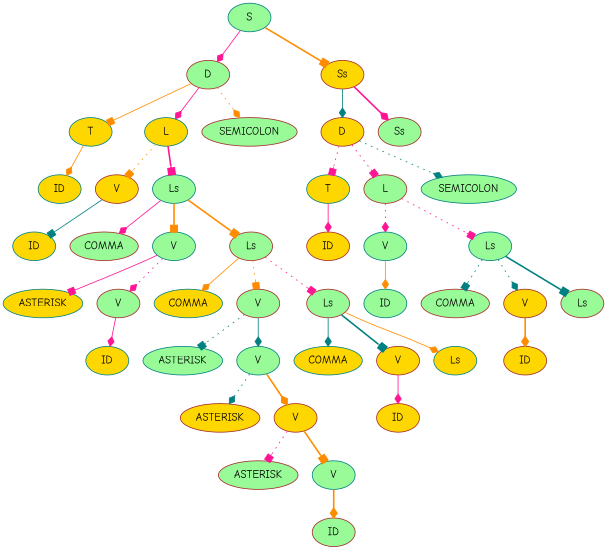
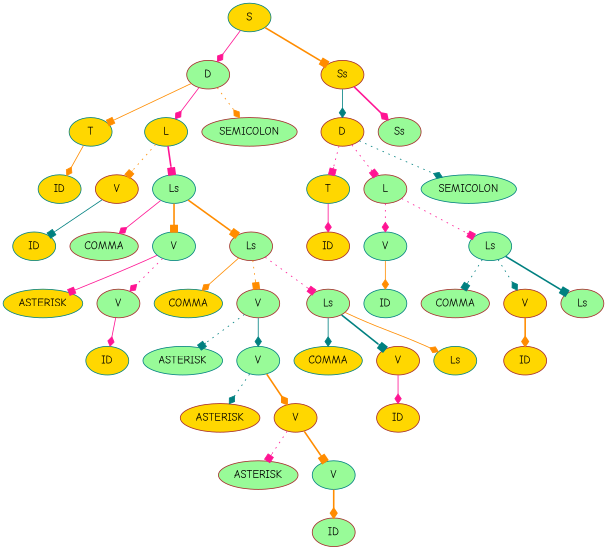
(249, 17) -> (249, 17)
